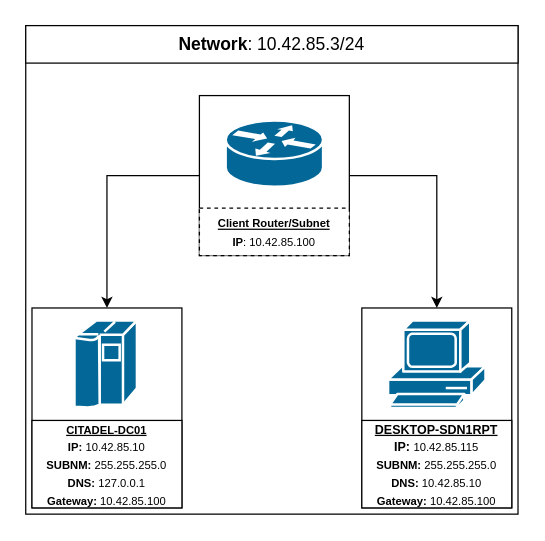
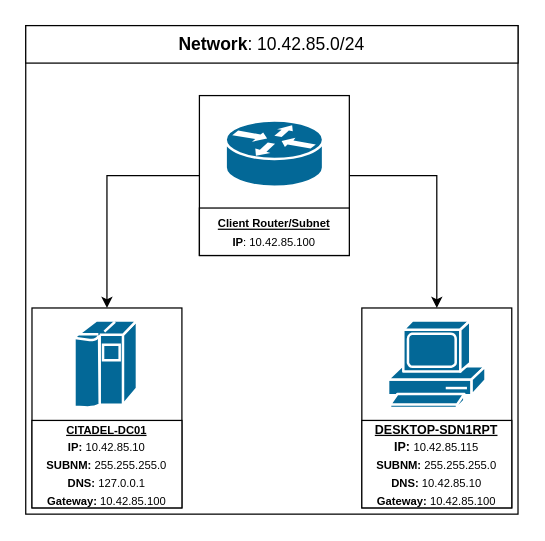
(272, 44) -> (272, 44)
(274, 232) -> (274, 232)
